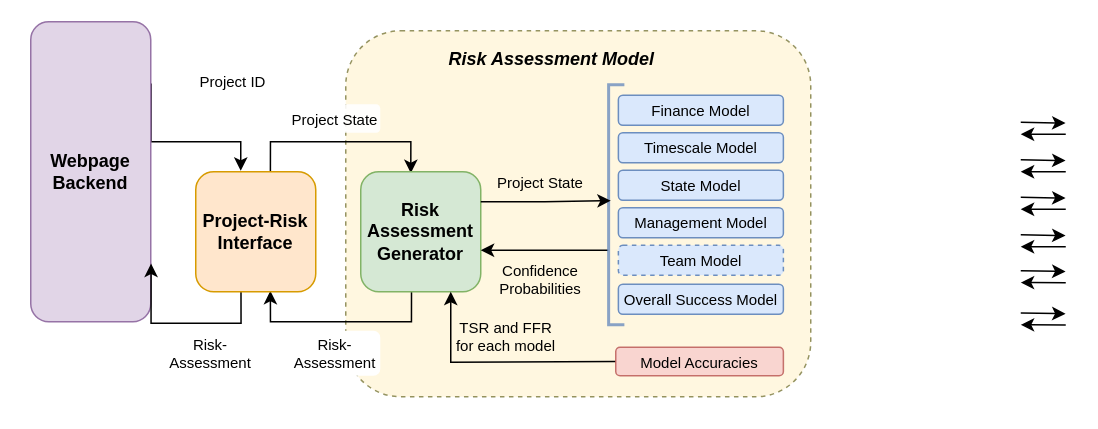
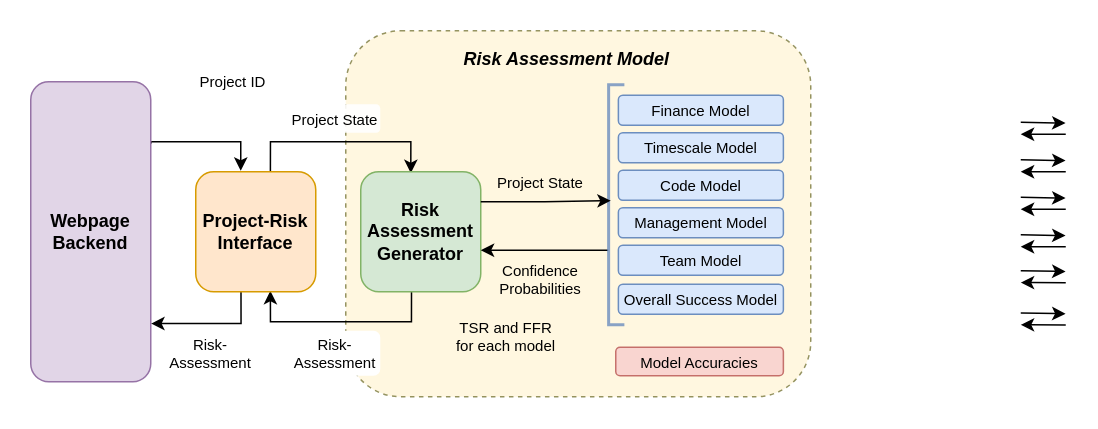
(551, 59) -> (566, 59)
(91, 172) -> (91, 232)
(701, 185) -> (701, 185)
(701, 260) -> (701, 260)
(504, 362) -> none
